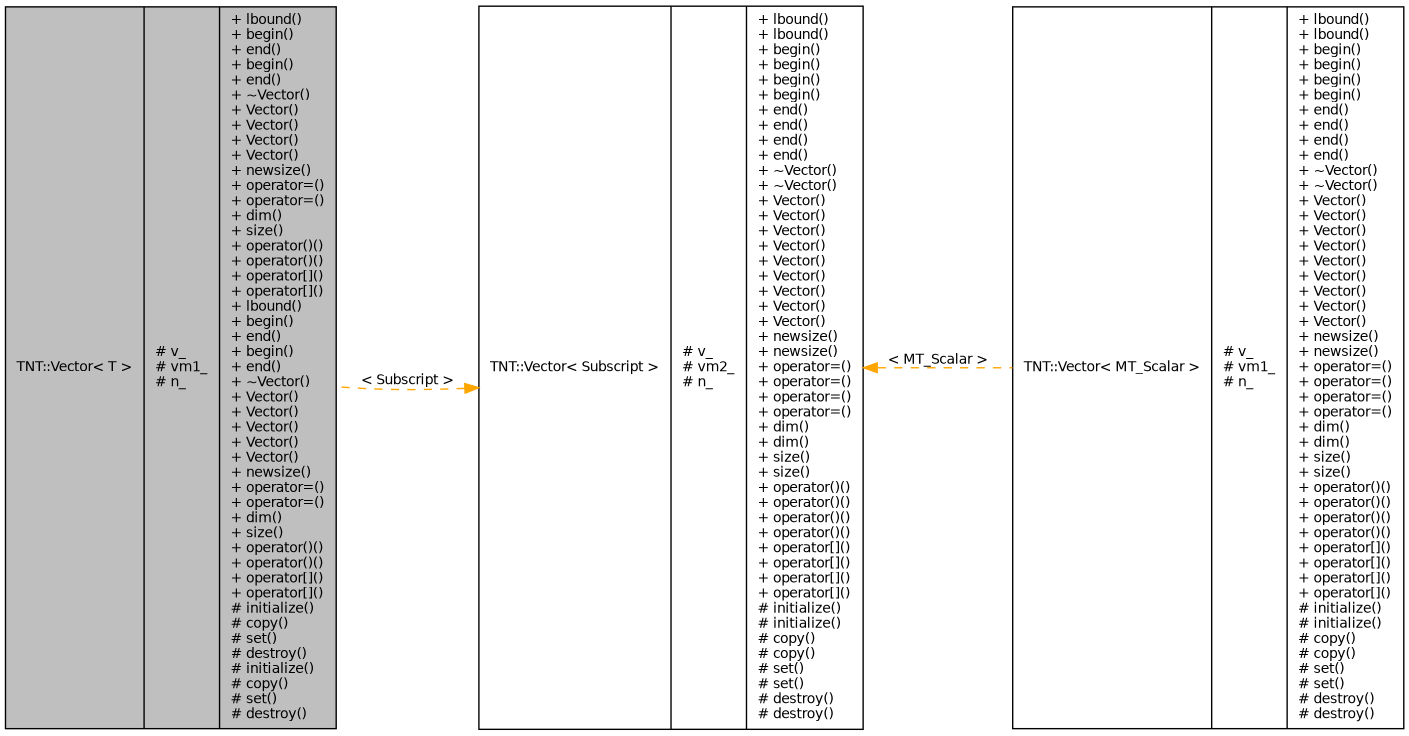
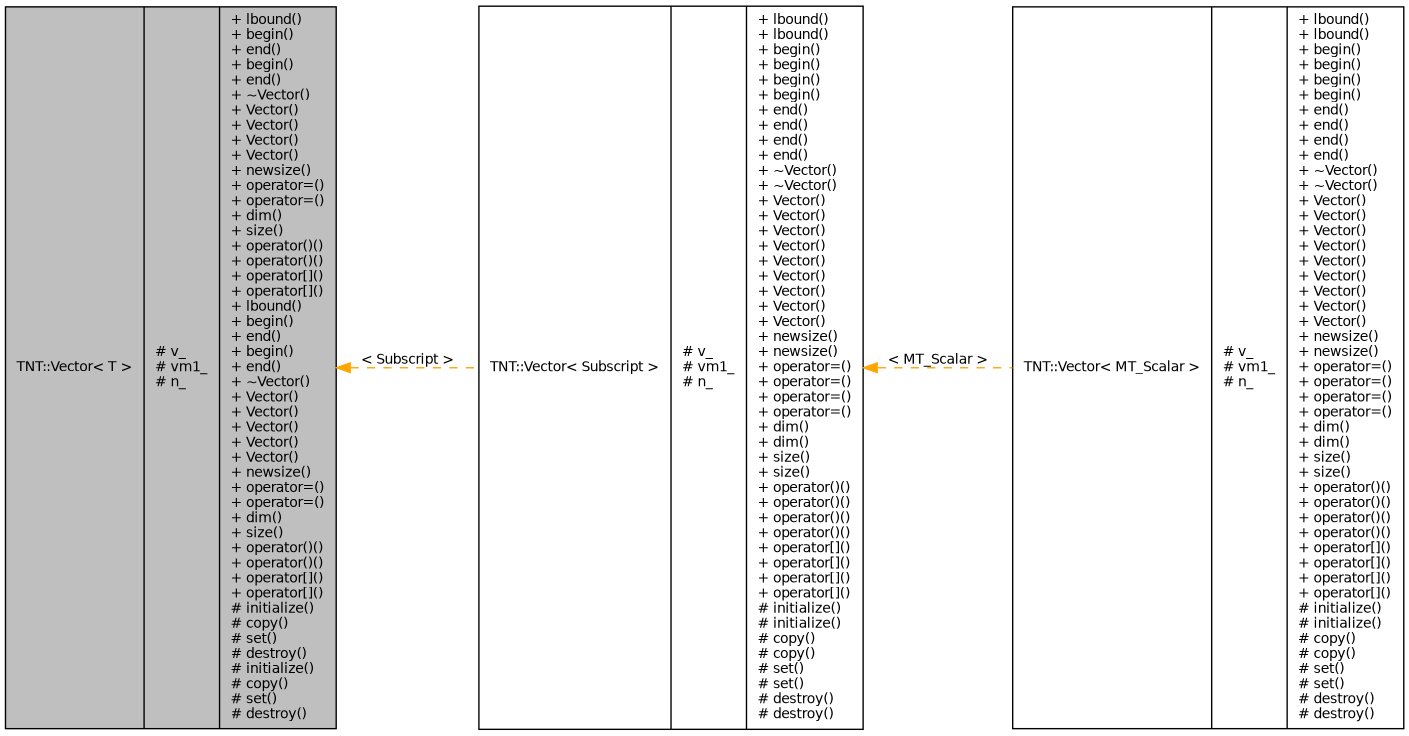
(709, 367) -> (709, 367)
(401, 390) -> (415, 368)
